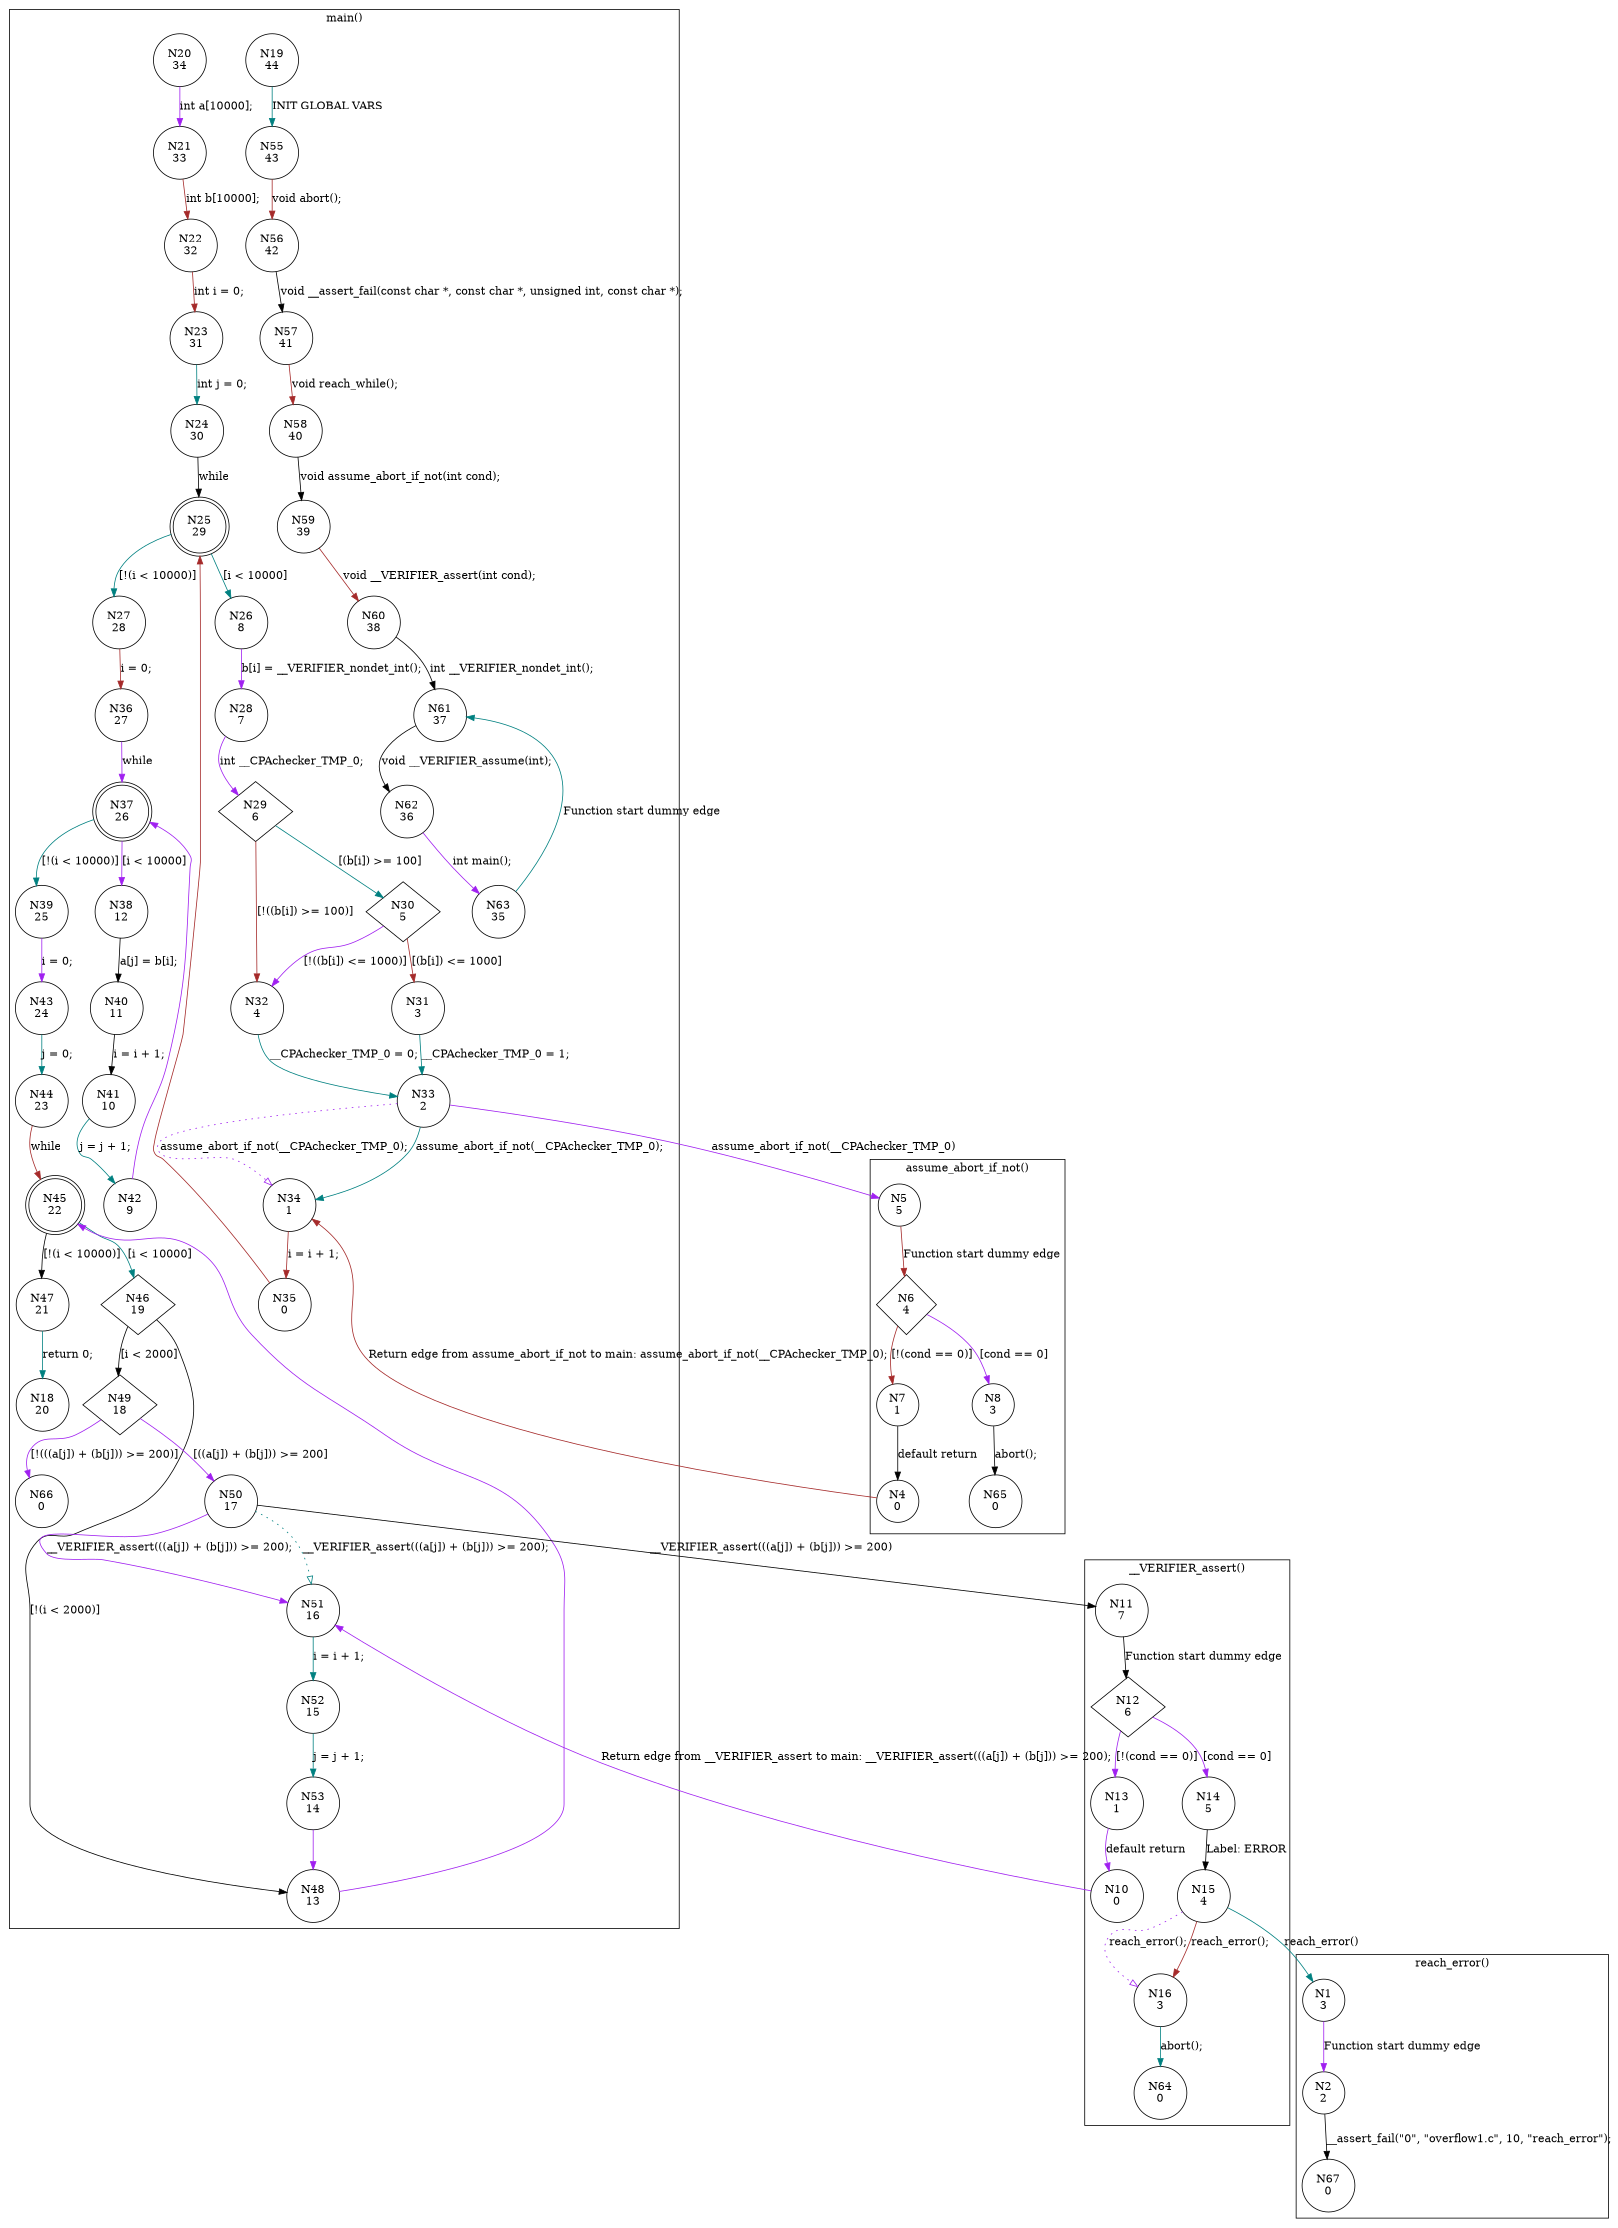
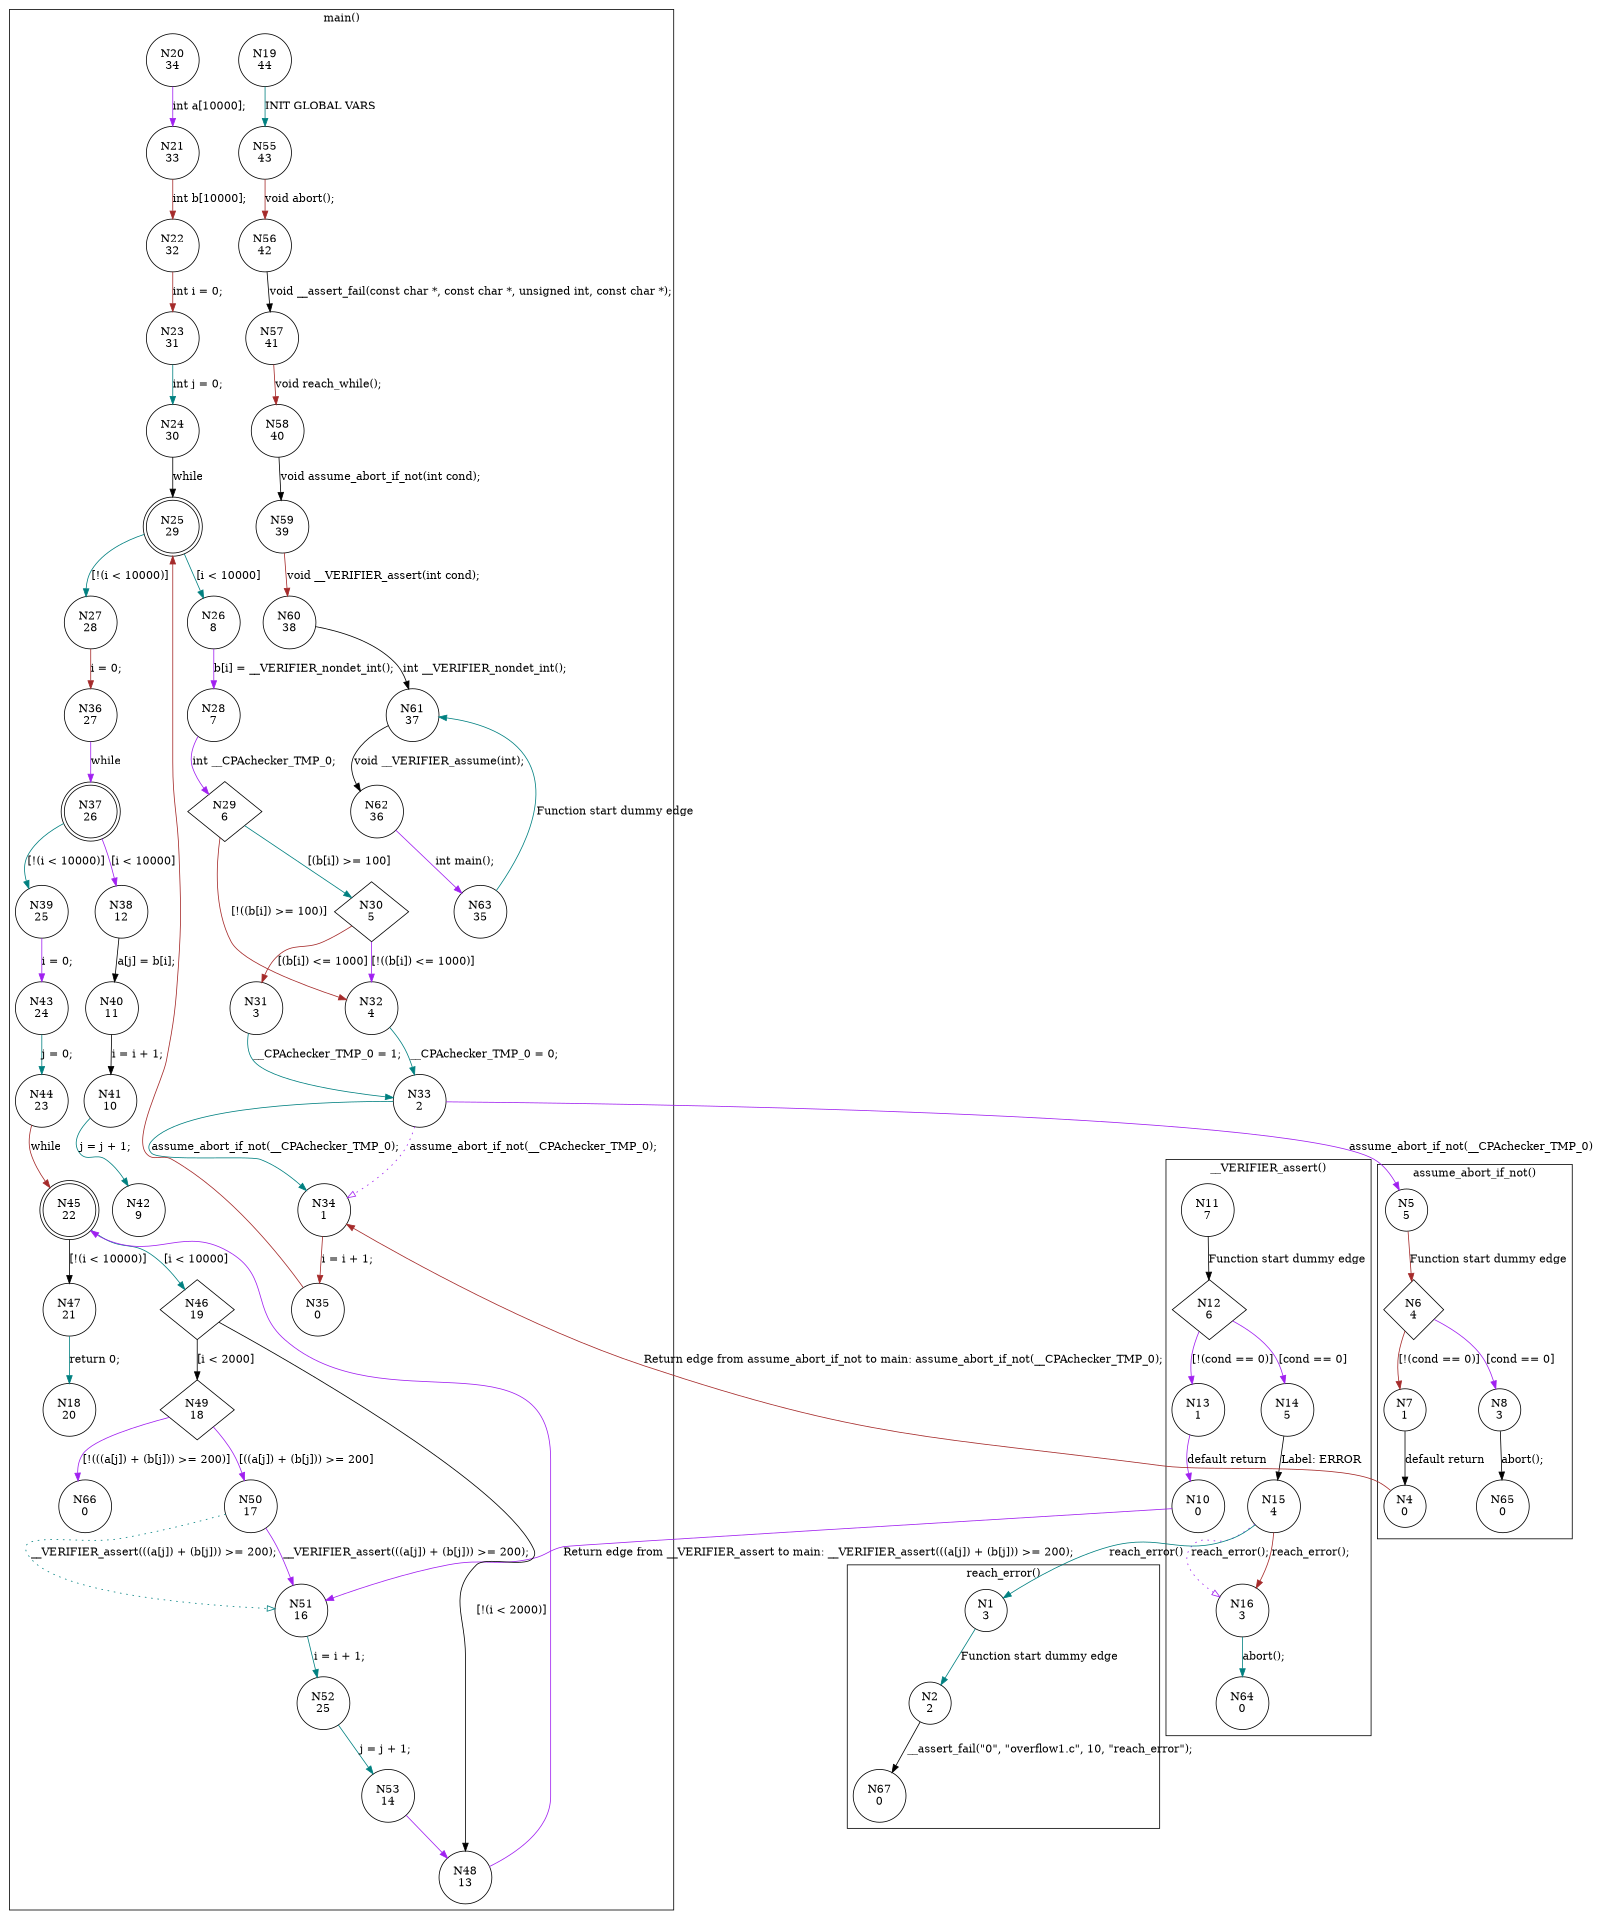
(181, 998) -> none
(672, 1555) -> none
(313, 1707) -> (323, 1703)
(1324, 2042) -> (960, 1653)
